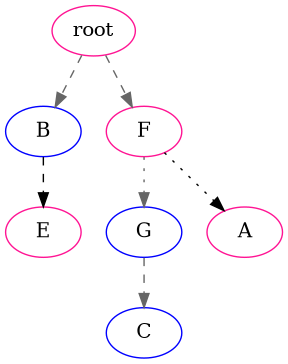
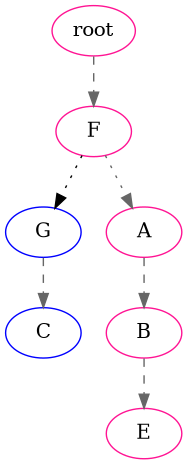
(72, 75) -> (144, 276)
(43, 131) -> (144, 333)
(43, 175) -> (144, 376)
(144, 175) -> (72, 176)
(189, 177) -> (116, 176)
